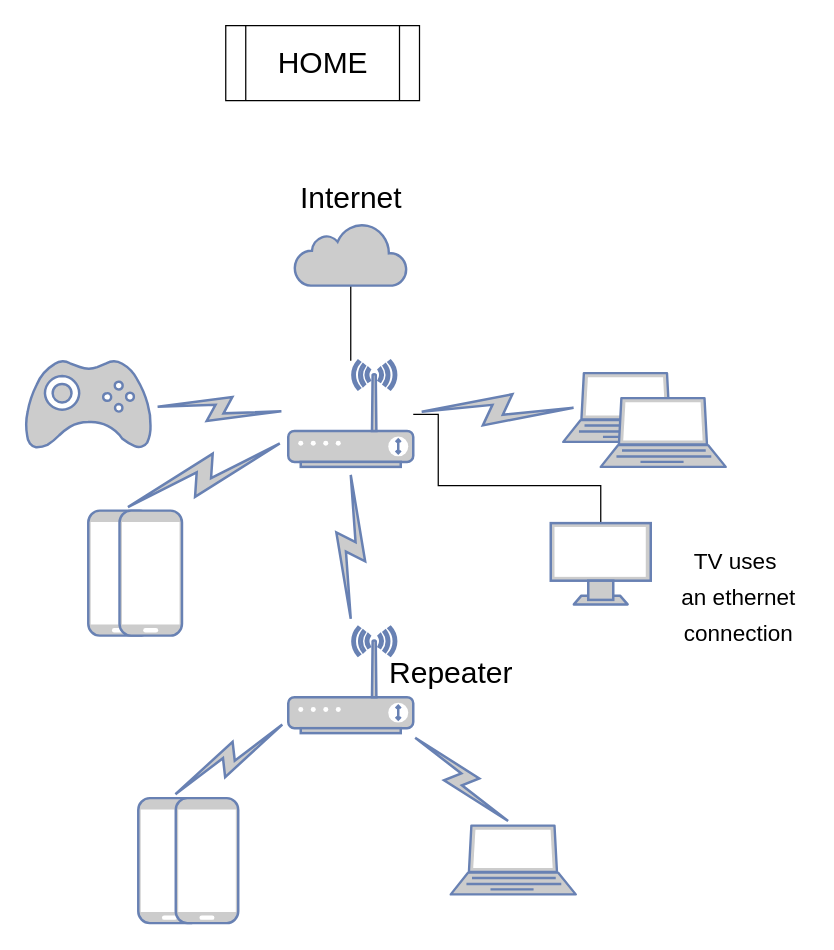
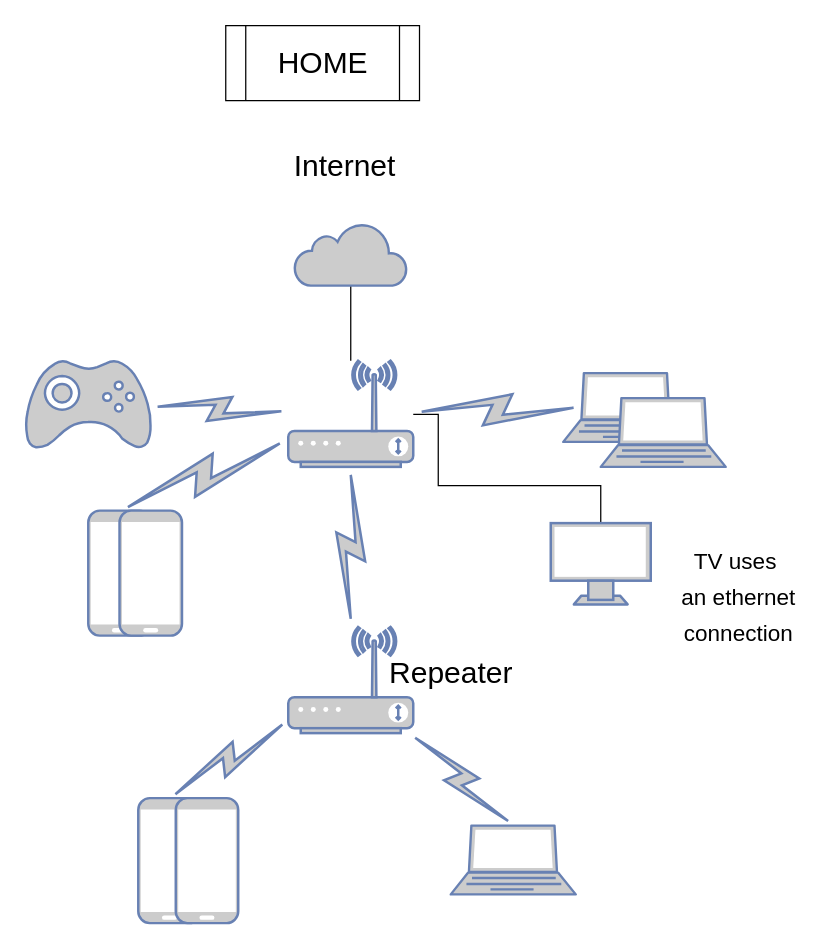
(351, 198) -> (344, 167)
